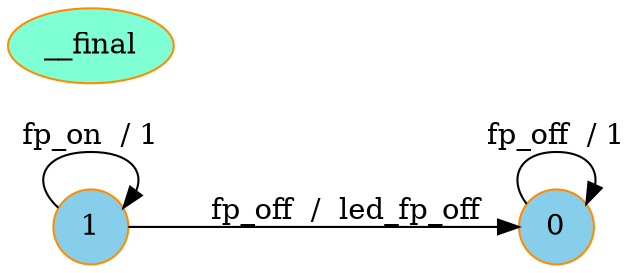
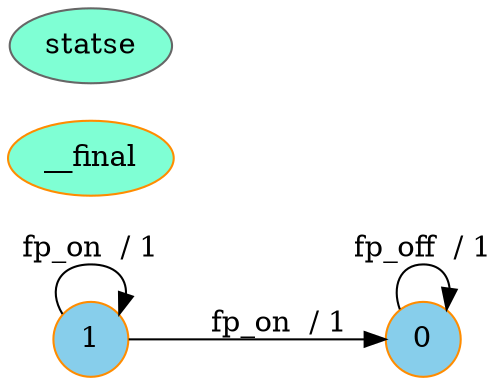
none -> (91, 46)
(346, 211) -> (280, 324)
